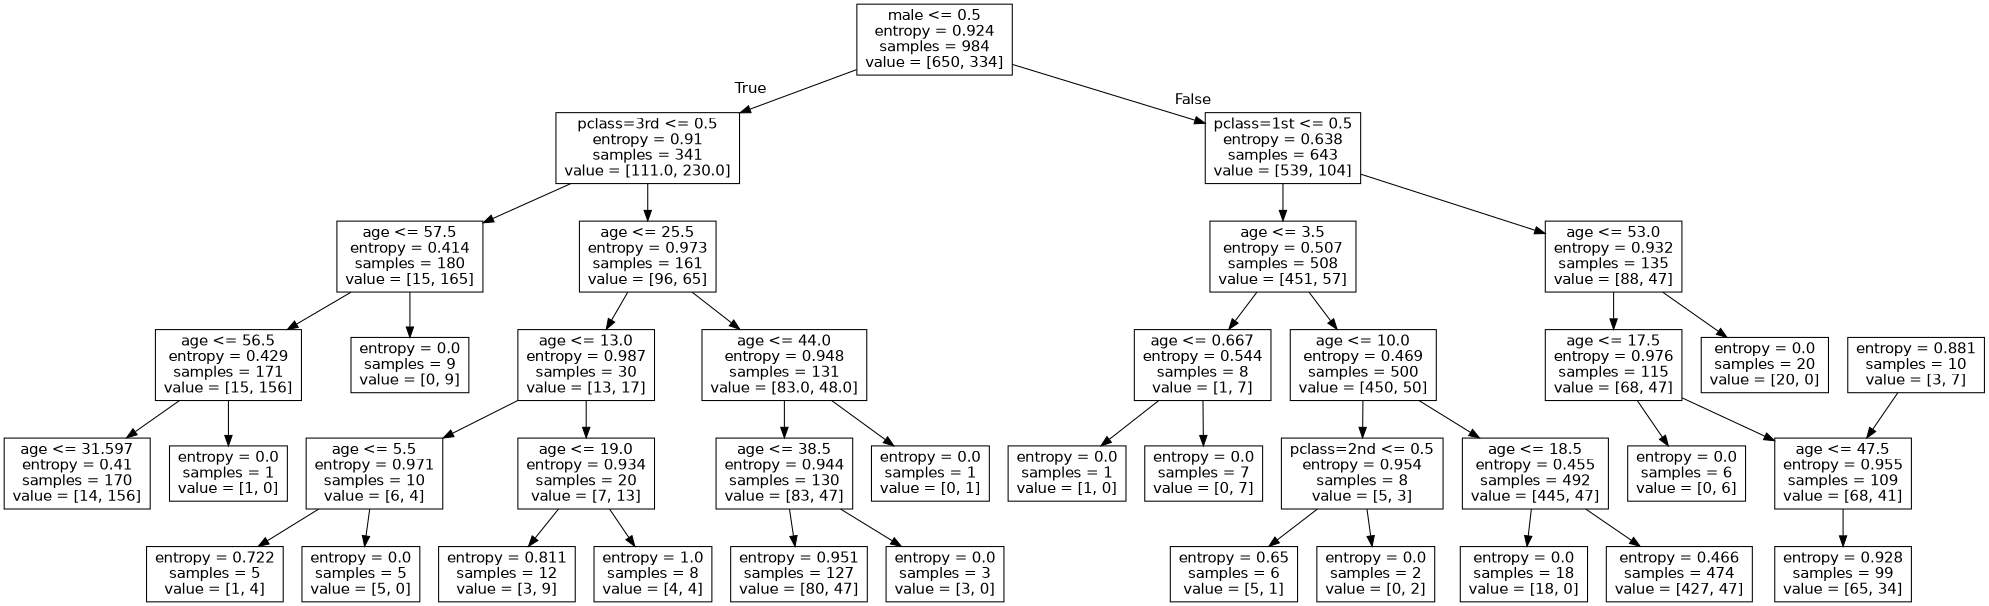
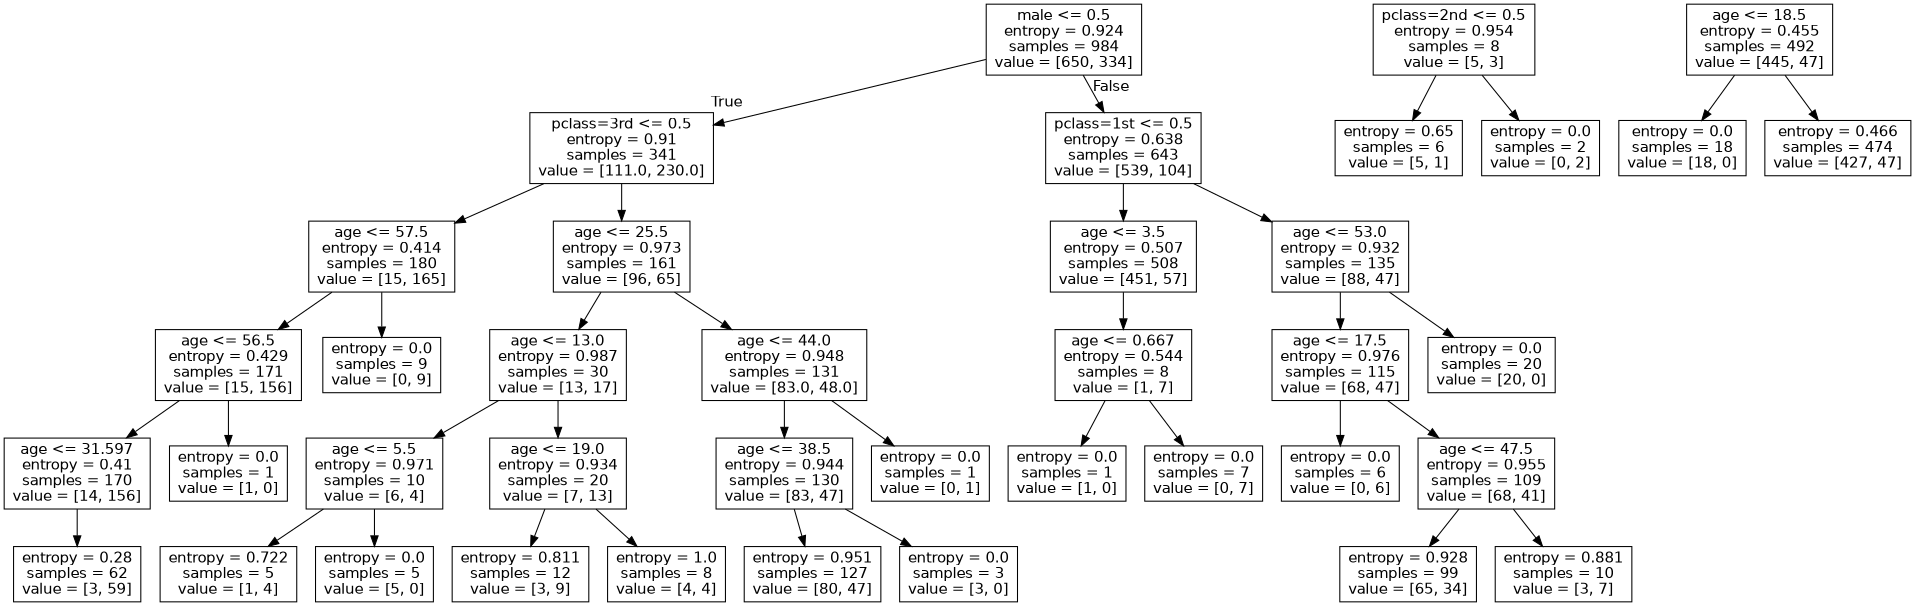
(1363, 365) -> none
(1885, 411) -> (1525, 524)
none -> (77, 574)
